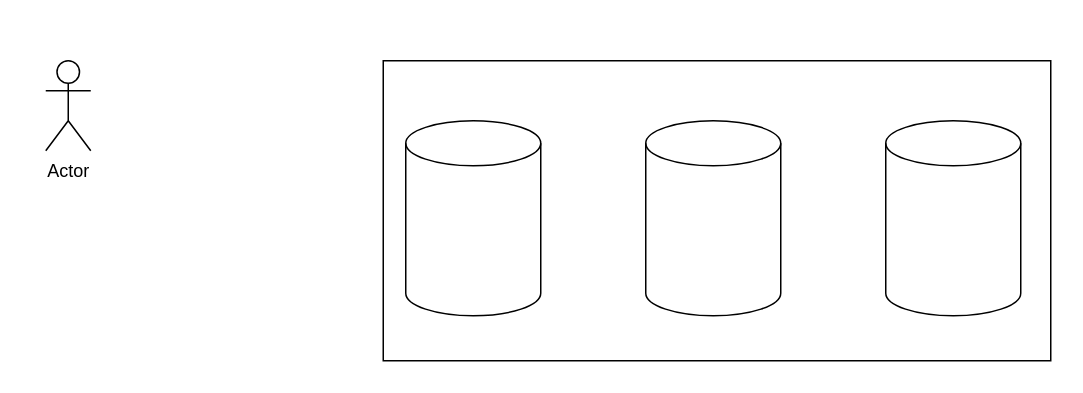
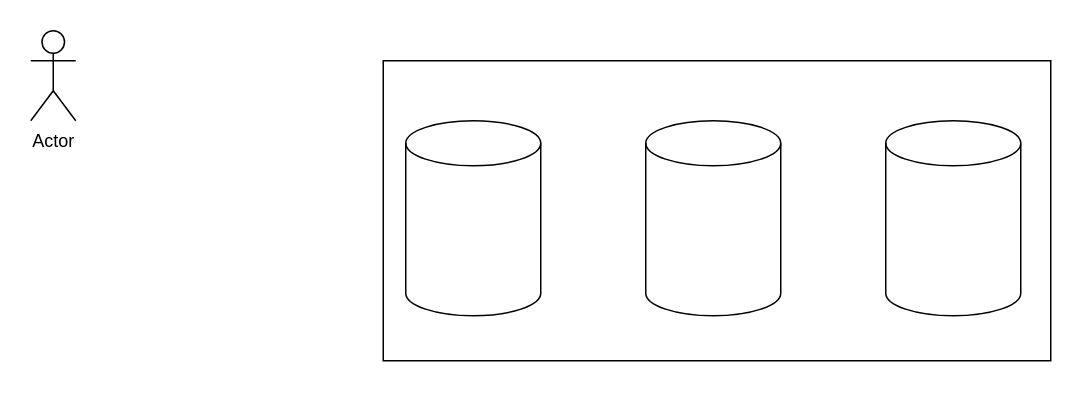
(68, 106) -> (53, 76)
